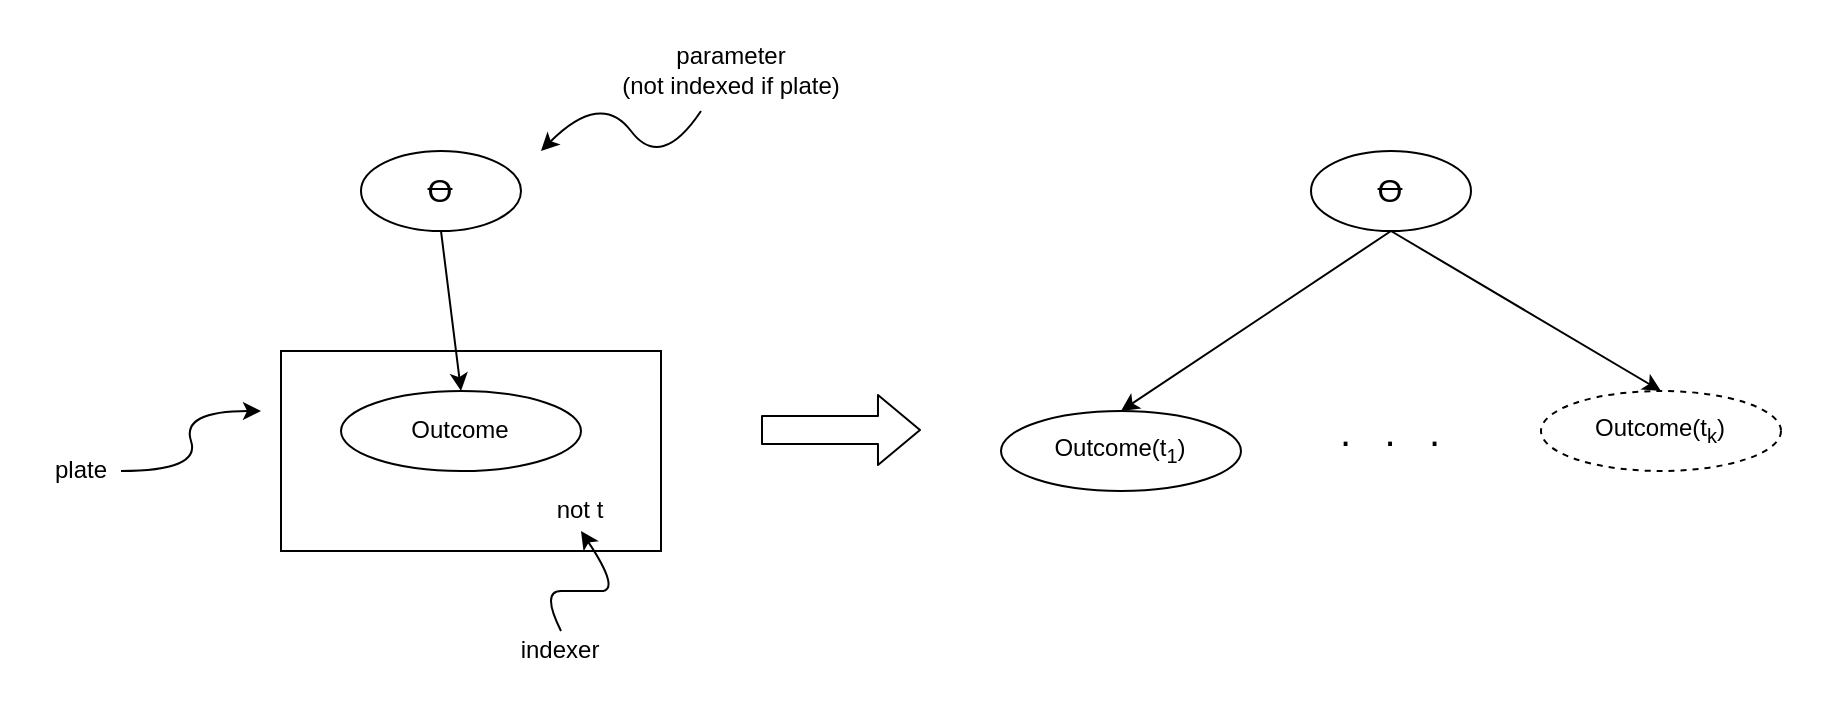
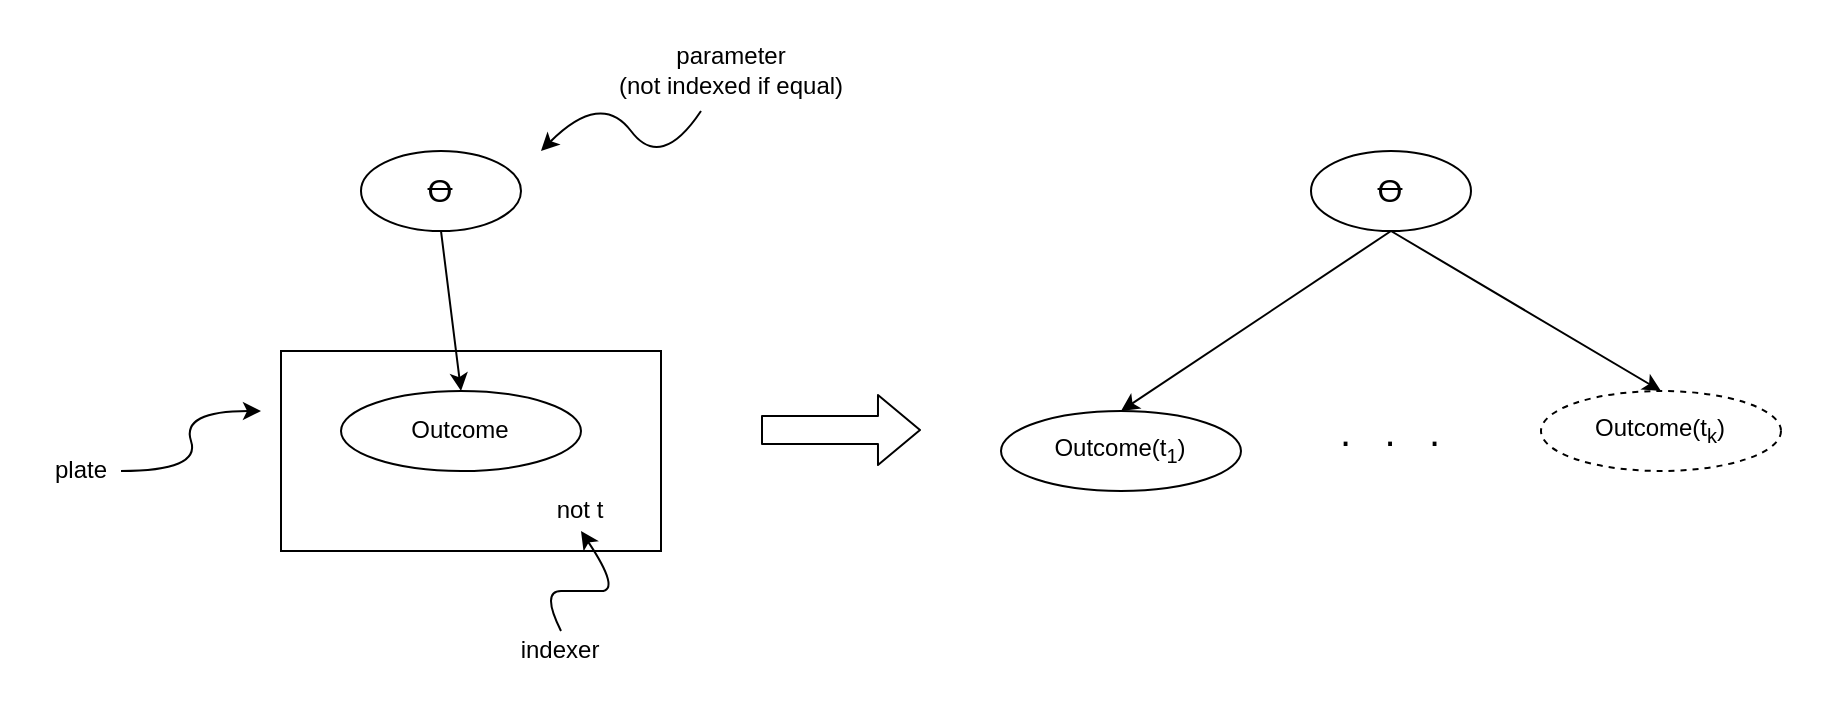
(732, 71) -> (732, 71)
